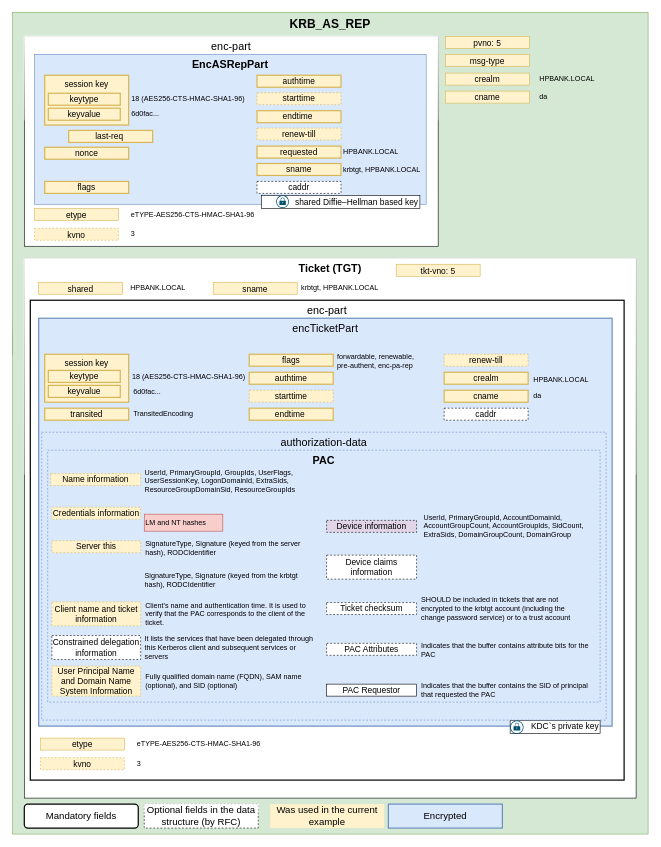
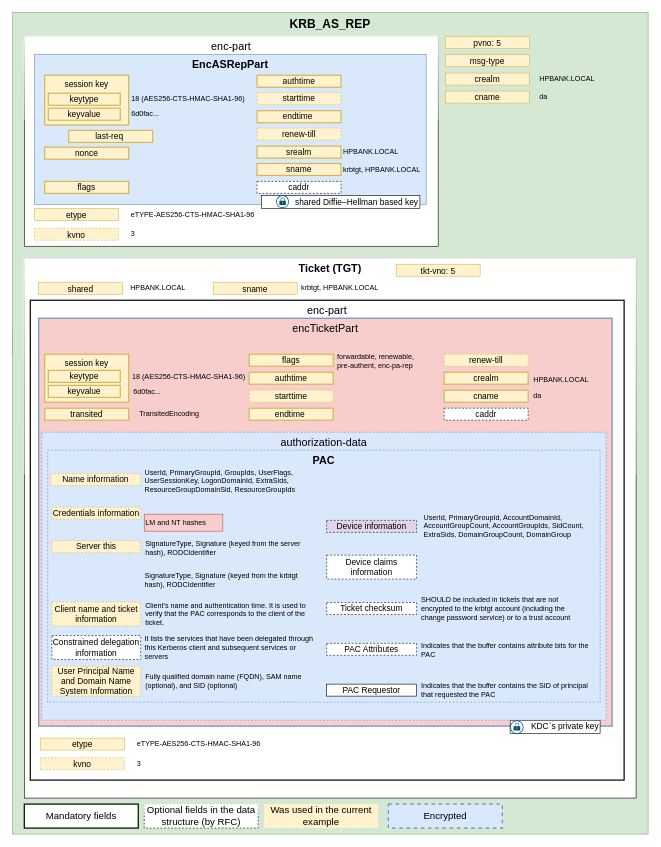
(299, 152) -> (299, 152)
(326, 329) -> (326, 329)
(174, 414) -> (180, 414)
(81, 816) -> (81, 816)
(327, 816) -> (321, 816)
(446, 816) -> (446, 816)
